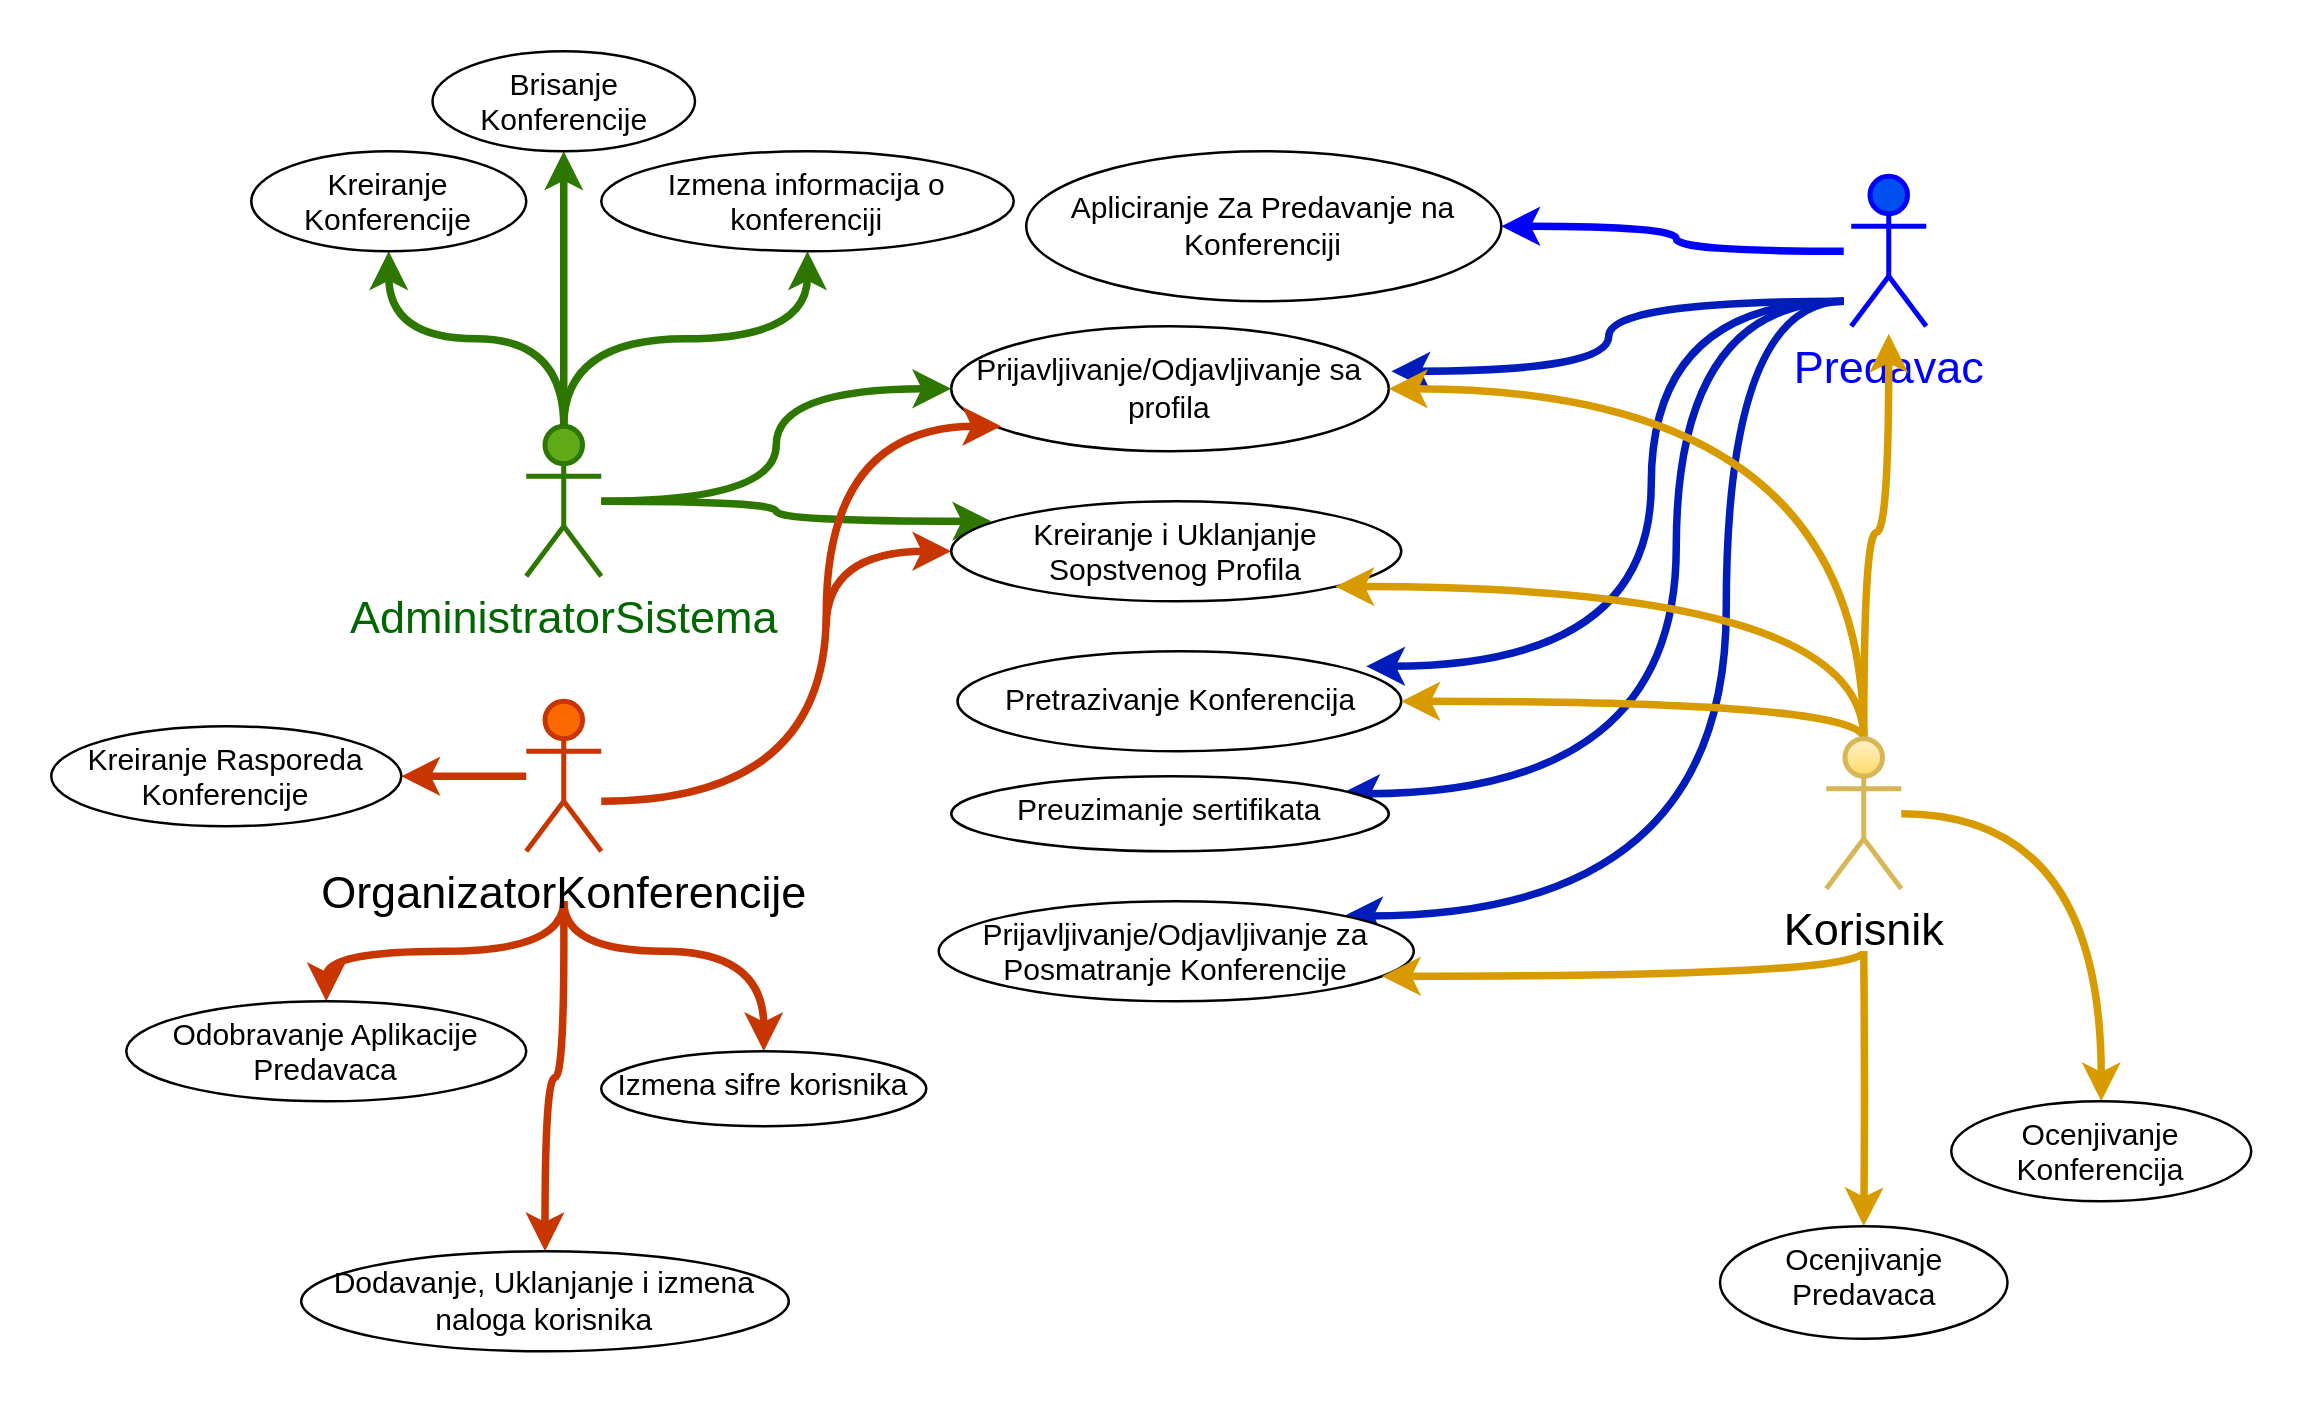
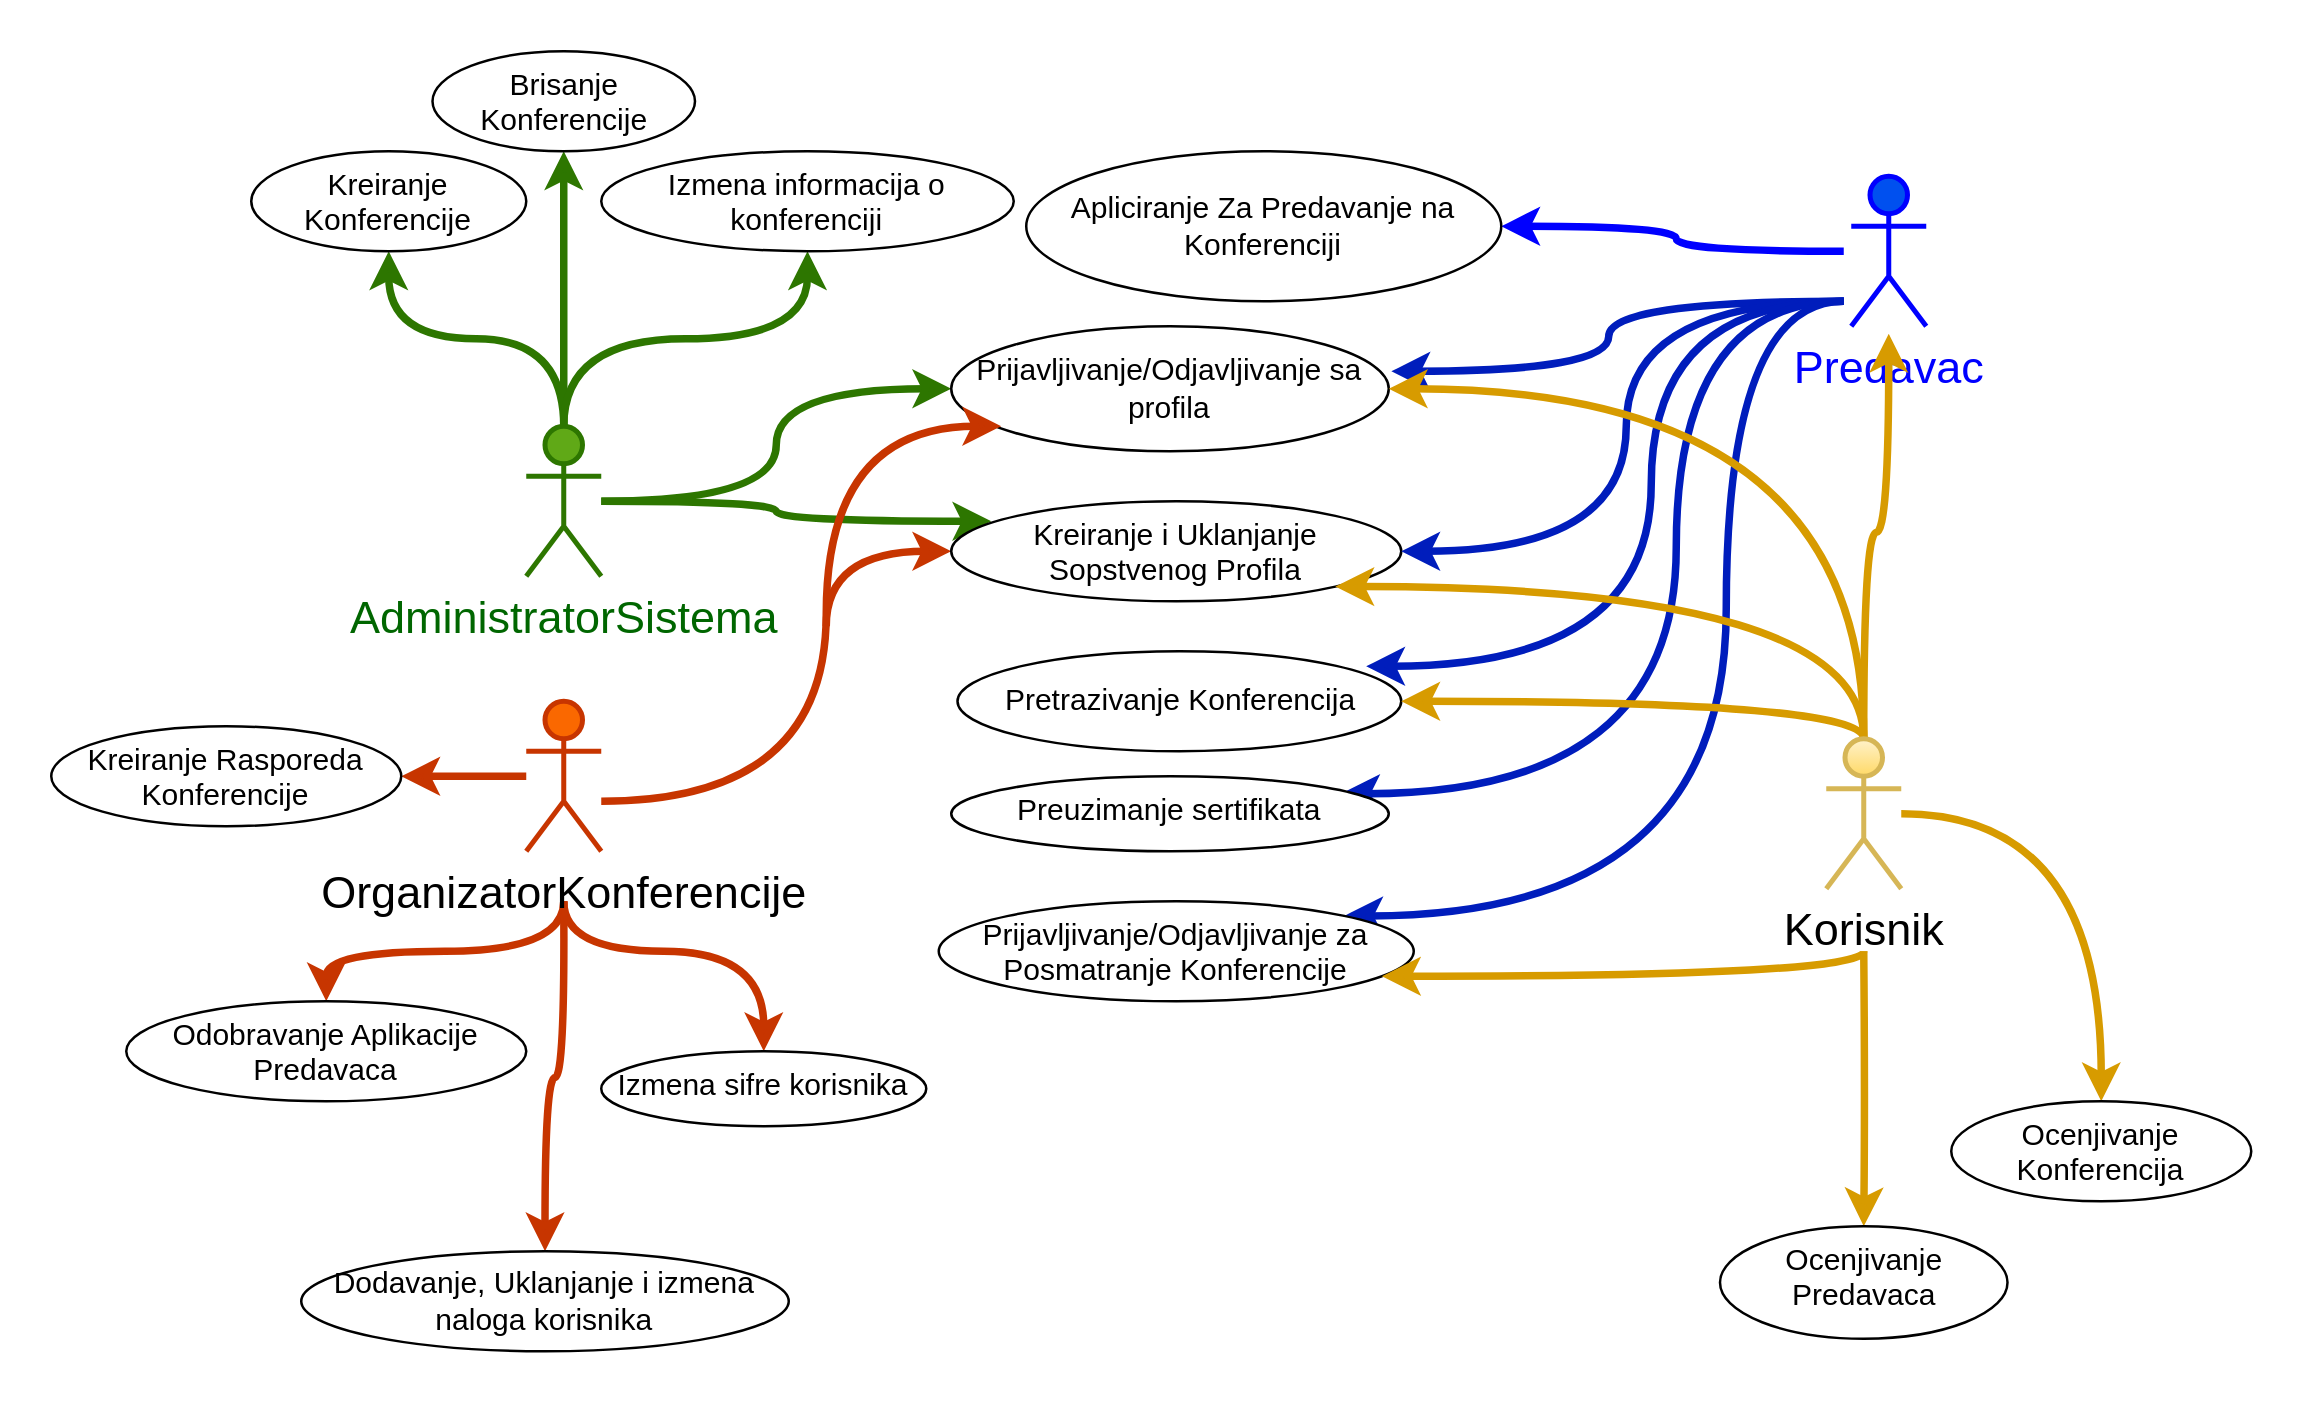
none -> (1560, 528)
